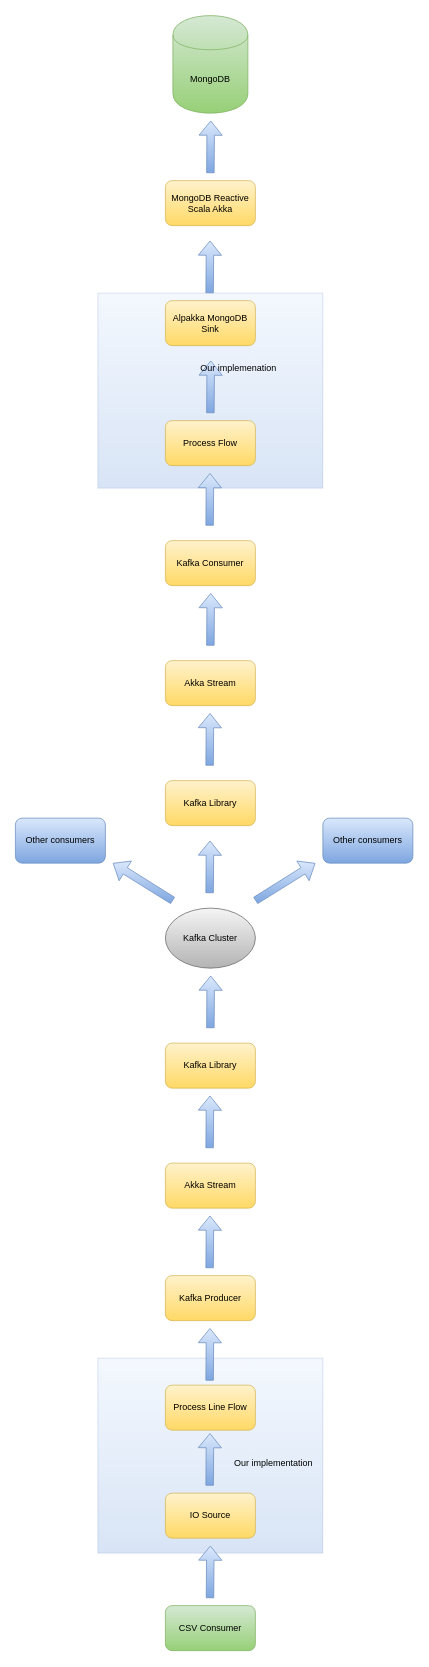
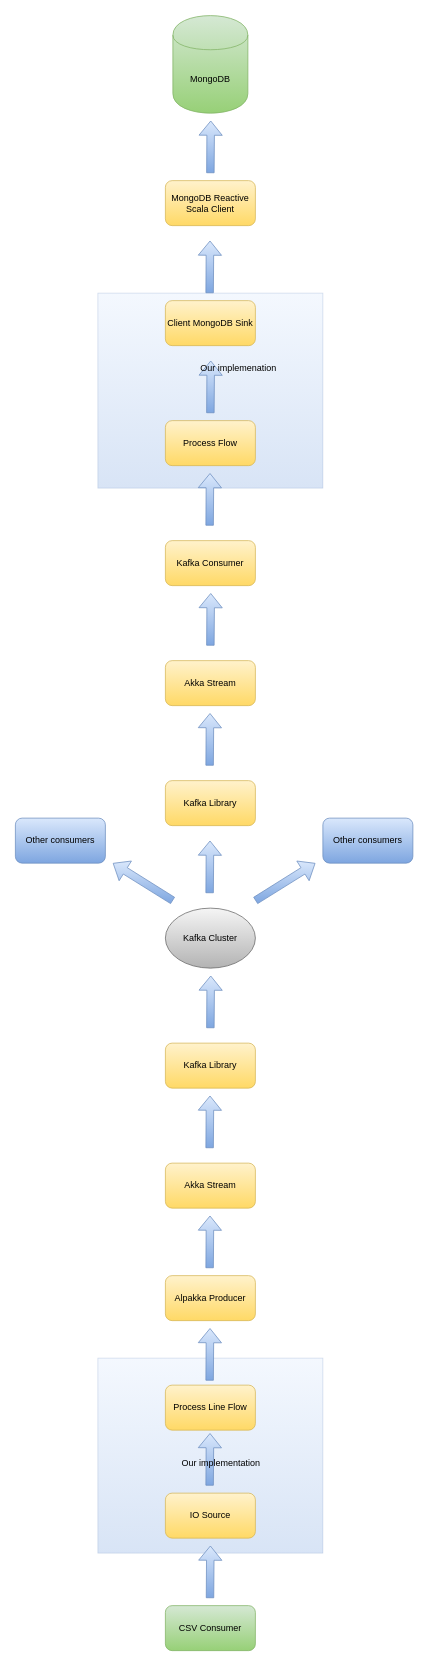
(210, 203) -> (210, 203)
(210, 323) -> (210, 323)
(210, 1298) -> (210, 1298)
(278, 1463) -> (225, 1463)
